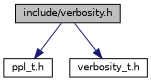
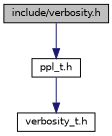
(85, 37) -> (56, 90)
